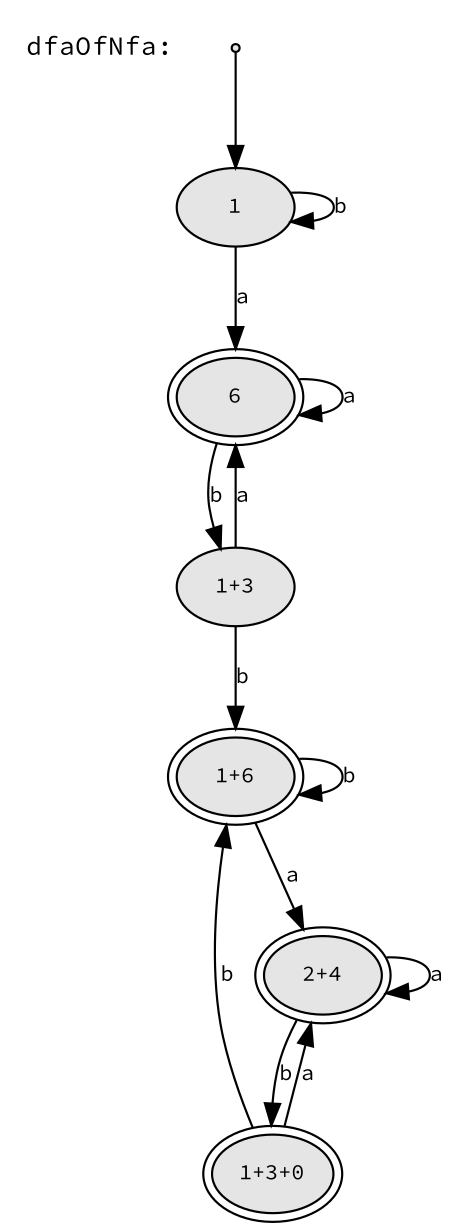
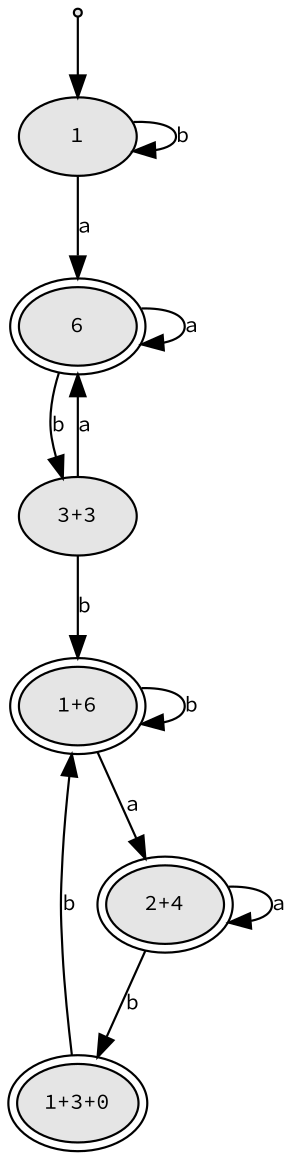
(100, 48) -> none
(236, 587) -> (78, 516)
(295, 1086) -> none
